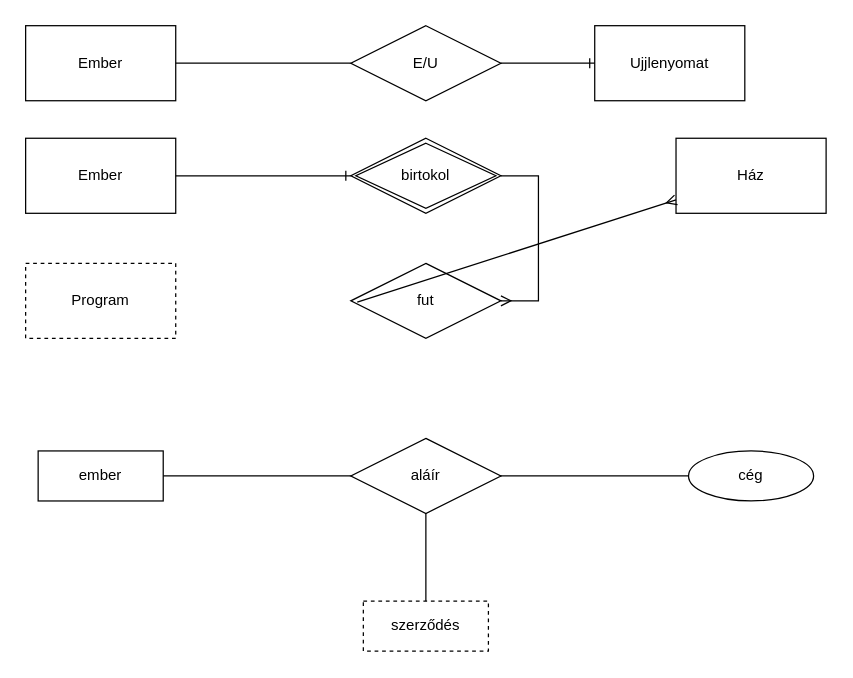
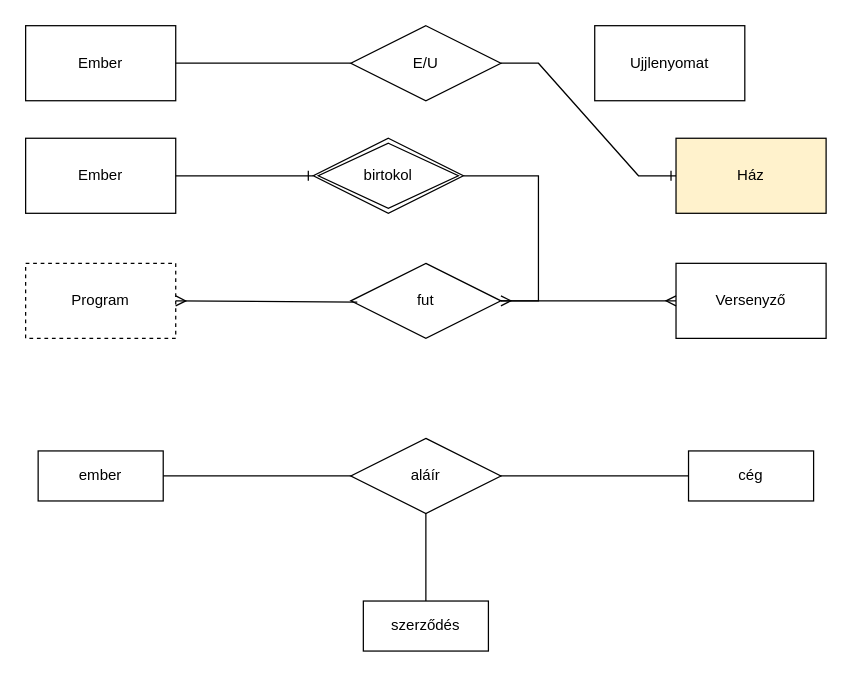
(566, 63) -> (600, 133)
(426, 176) -> (388, 176)
(751, 176) -> (751, 176)
(516, 251) -> (267, 301)
none -> (607, 301)
none -> (751, 301)
(751, 476) -> (751, 476)
(426, 626) -> (426, 626)
